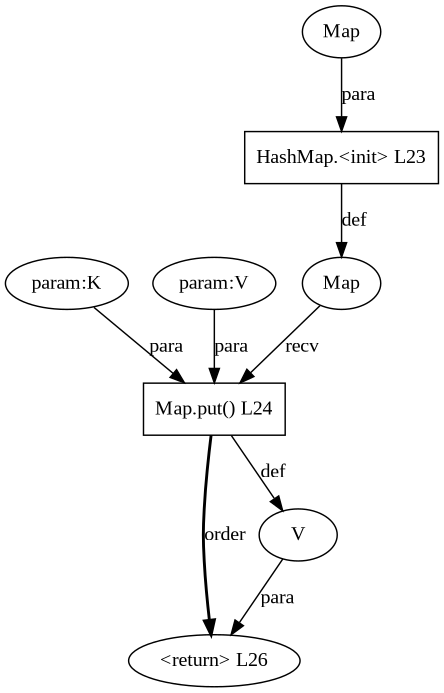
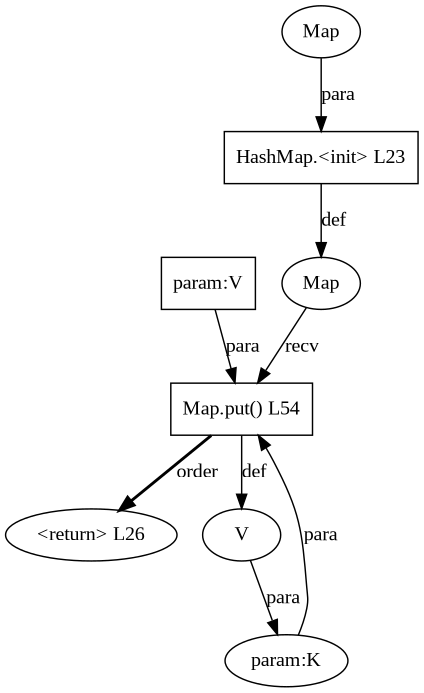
(214, 283) -> (208, 283)
(214, 409) -> (242, 409)
(261, 591) -> (261, 591)
